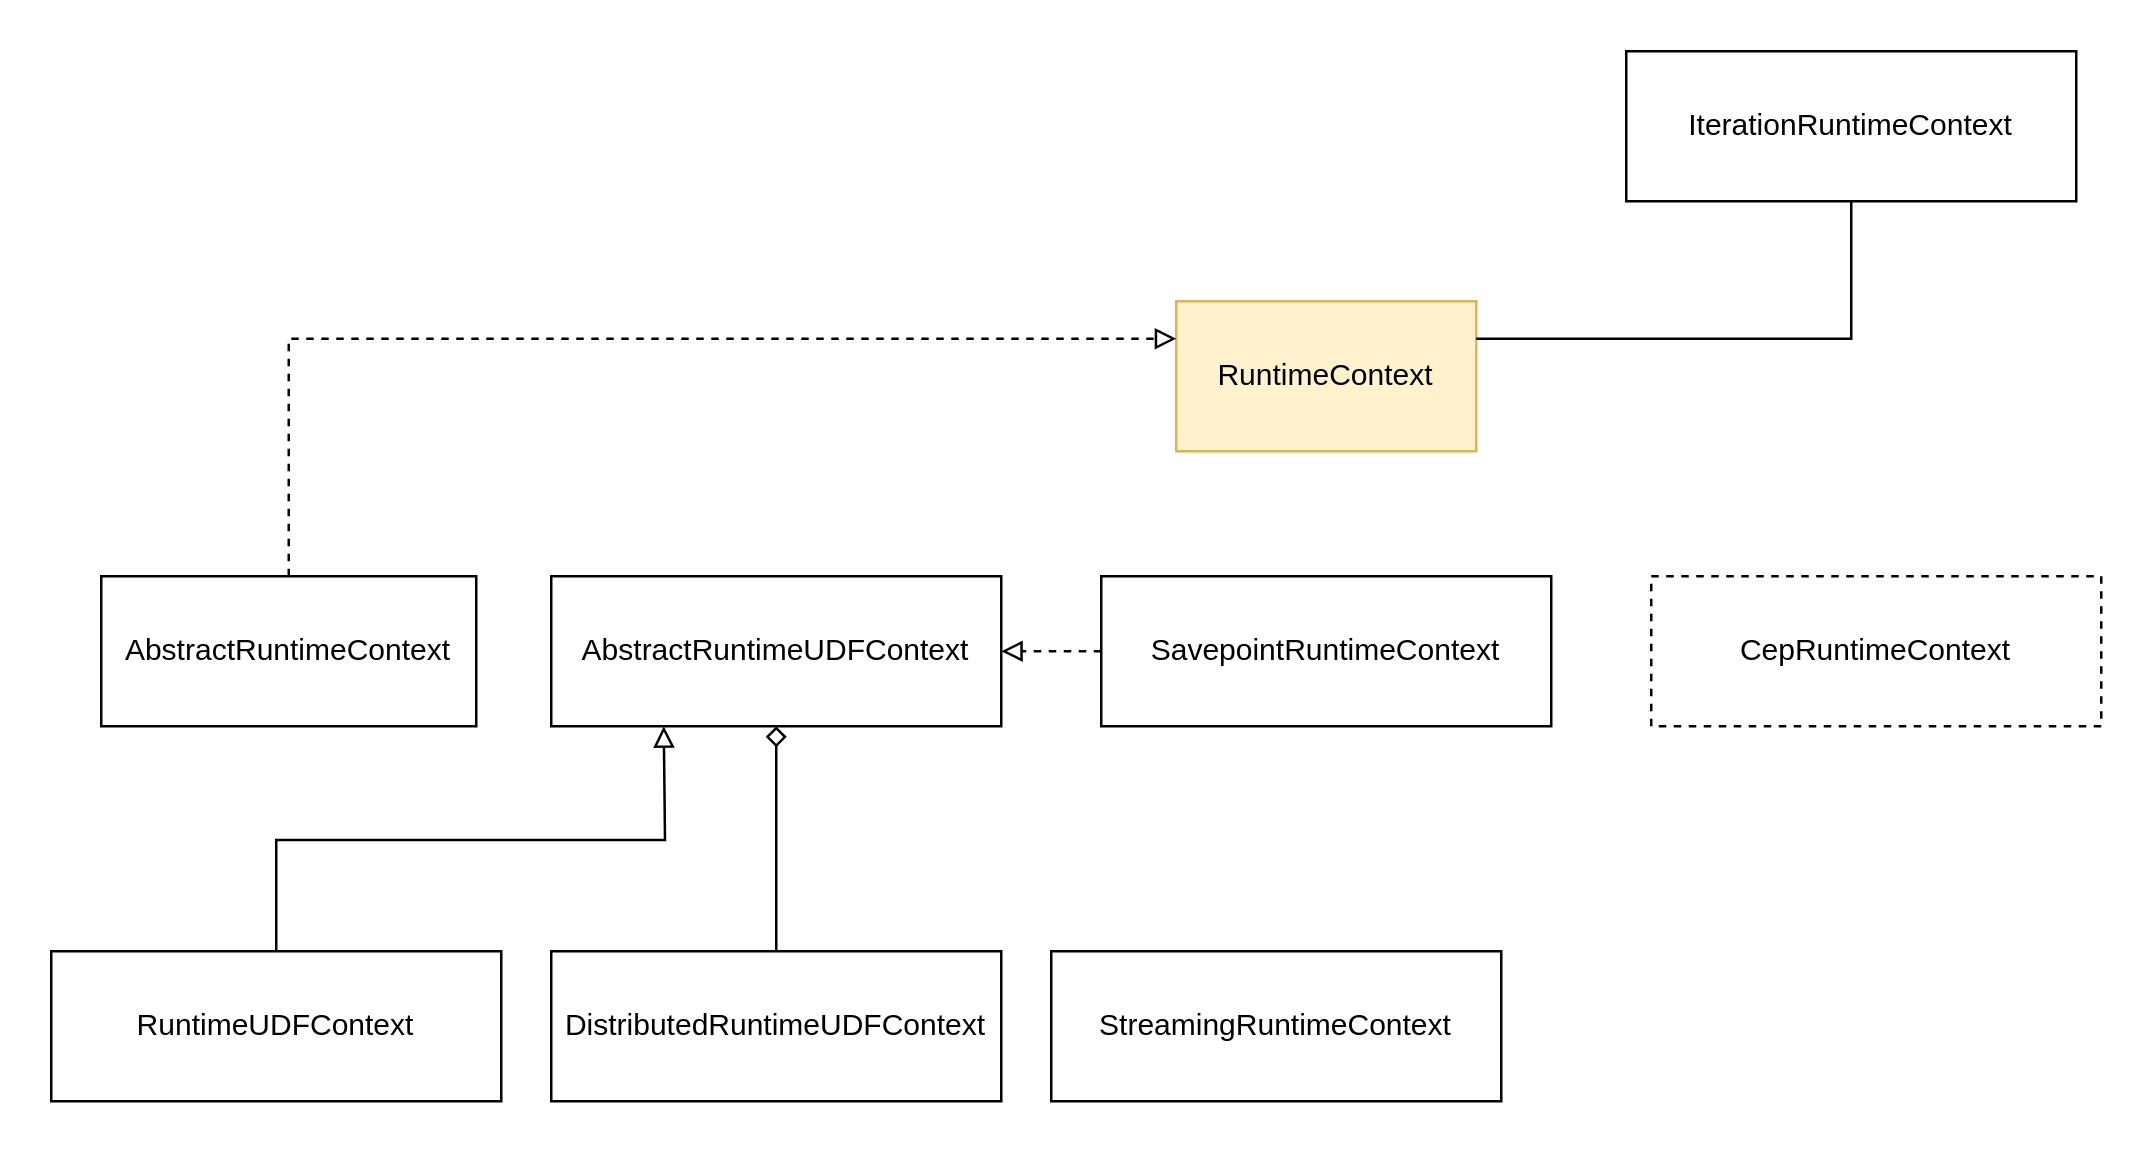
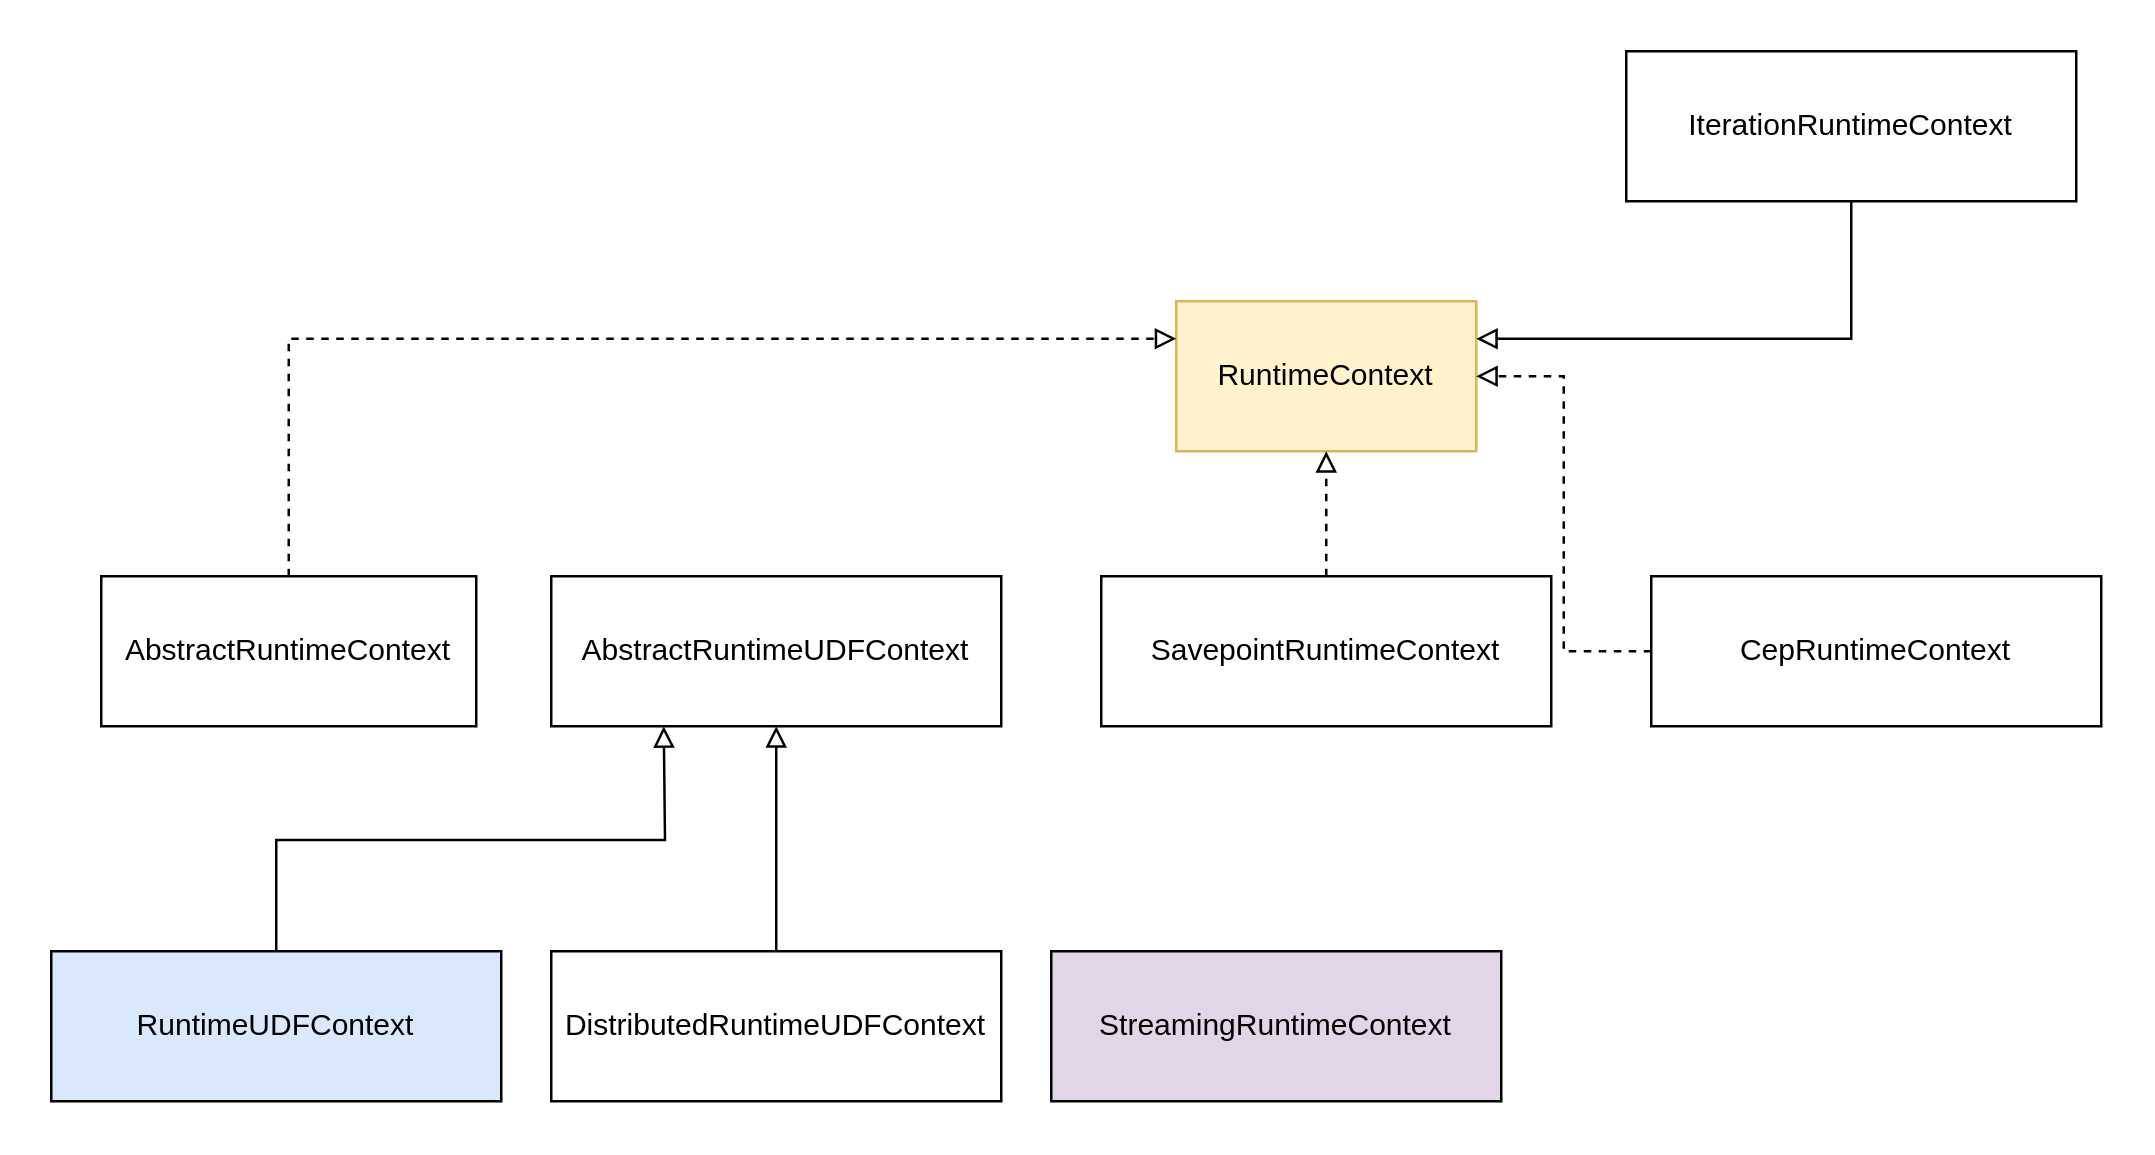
(1488, 339) -> (1498, 339)
none -> (1564, 524)
(1062, 651) -> (1326, 524)
(1876, 651) -> (1876, 651)
(776, 748) -> (776, 748)
(276, 1026) -> (276, 1026)
(1276, 1026) -> (1276, 1026)
